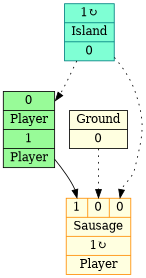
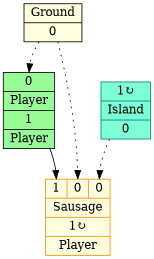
(69, 78) -> (34, 52)
